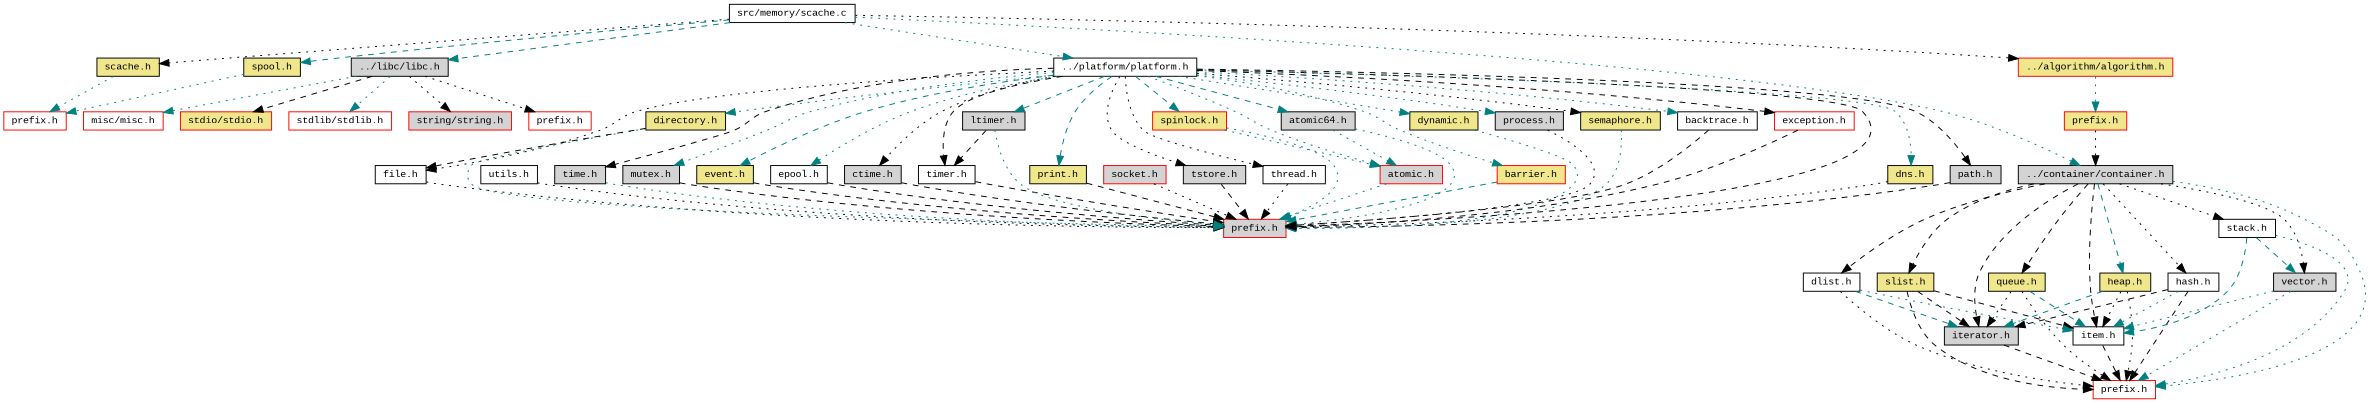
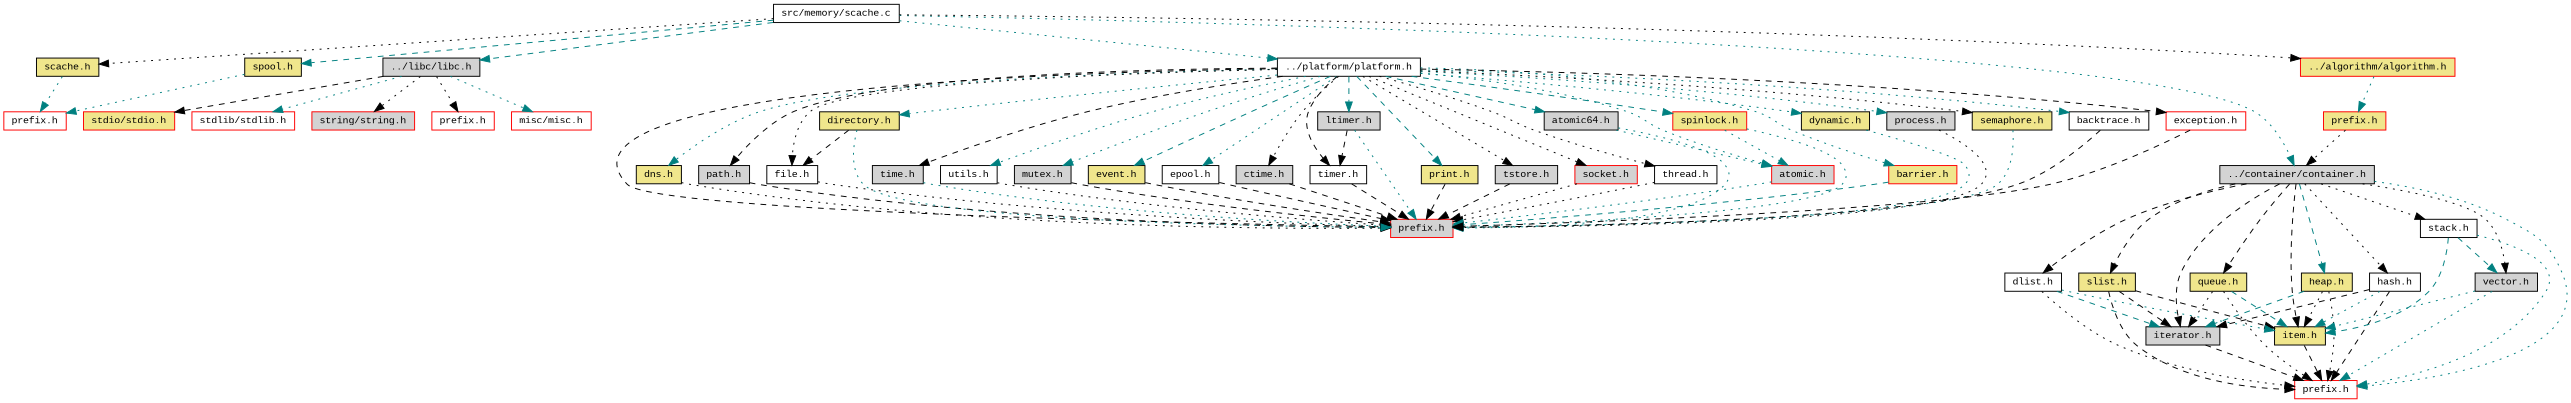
none -> (1151, 112)
none -> (1473, 119)
(2098, 336) -> (2300, 336)
